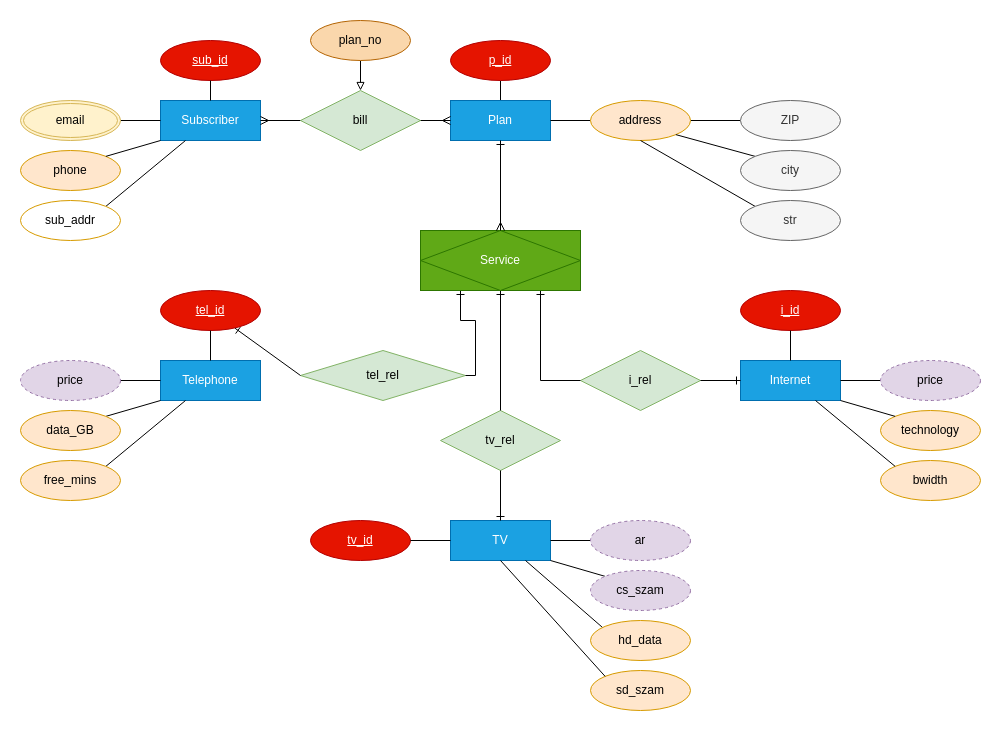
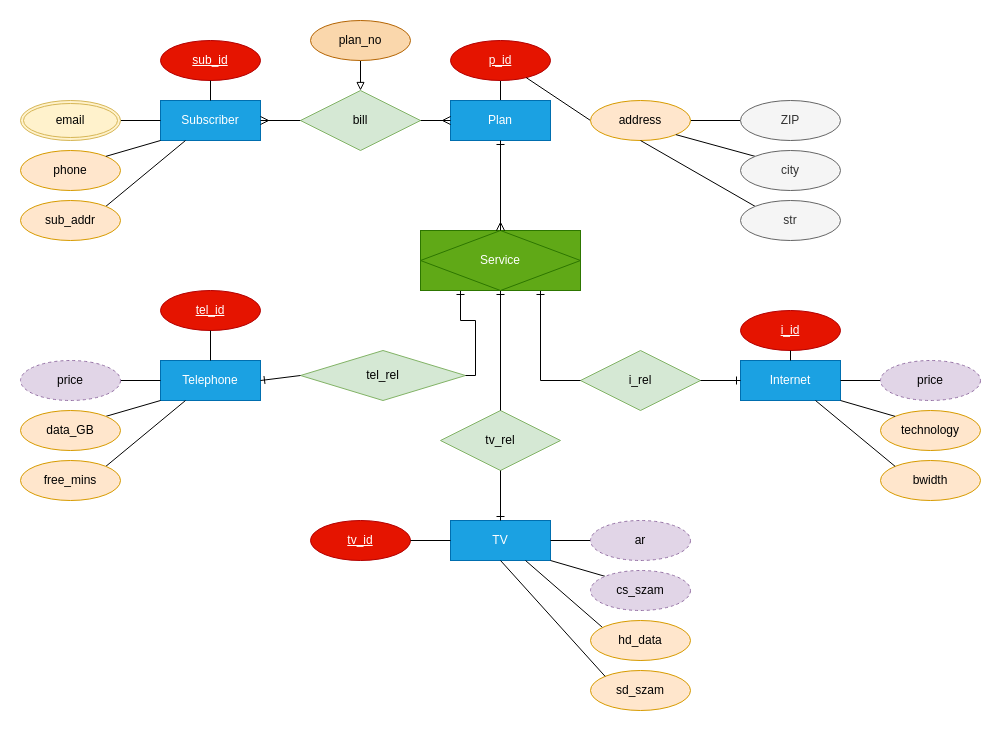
(571, 121) -> (559, 99)
(71, 221) -> (71, 221)
(791, 311) -> (791, 331)
(268, 352) -> (281, 378)
